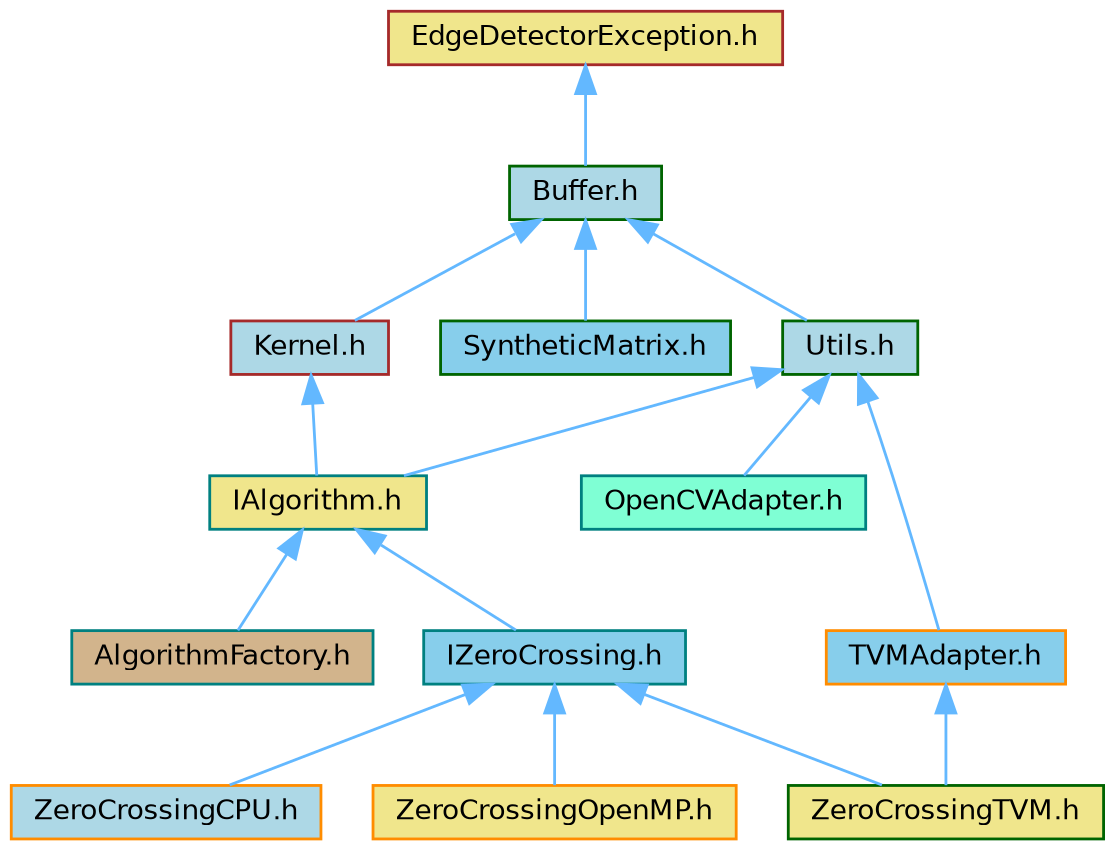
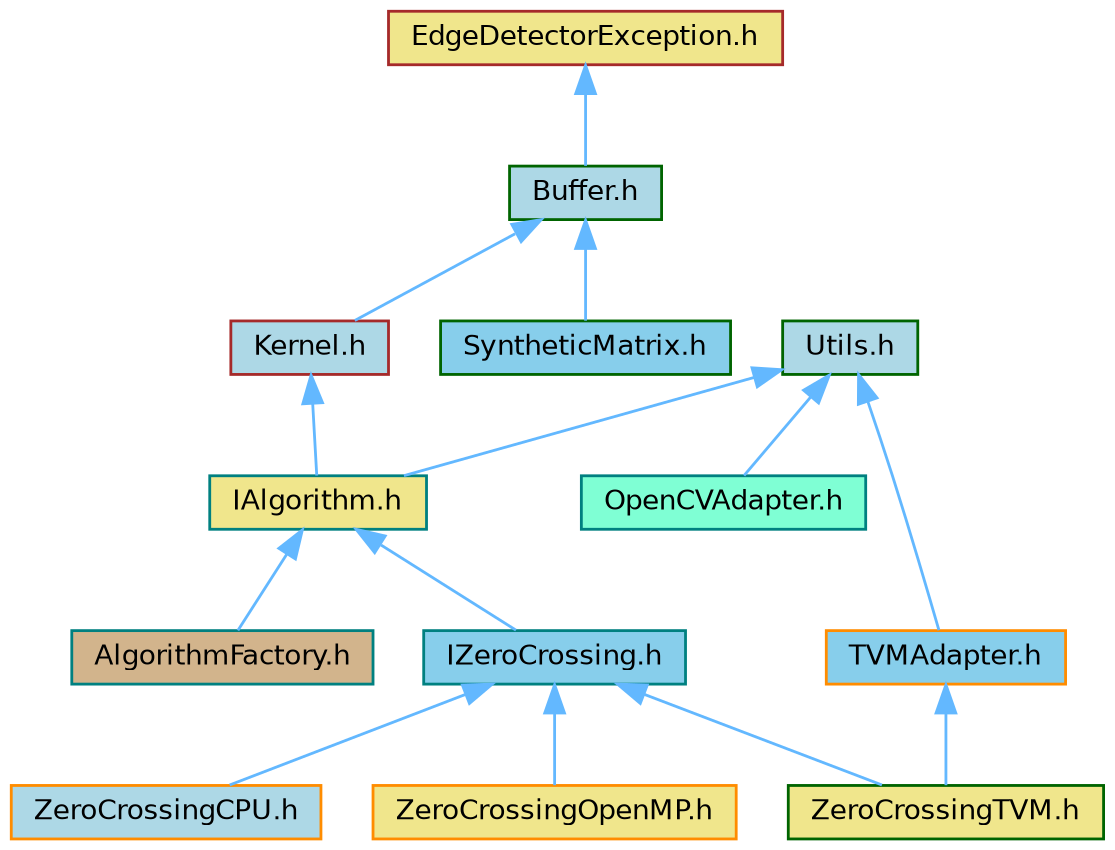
(730, 277) -> none
